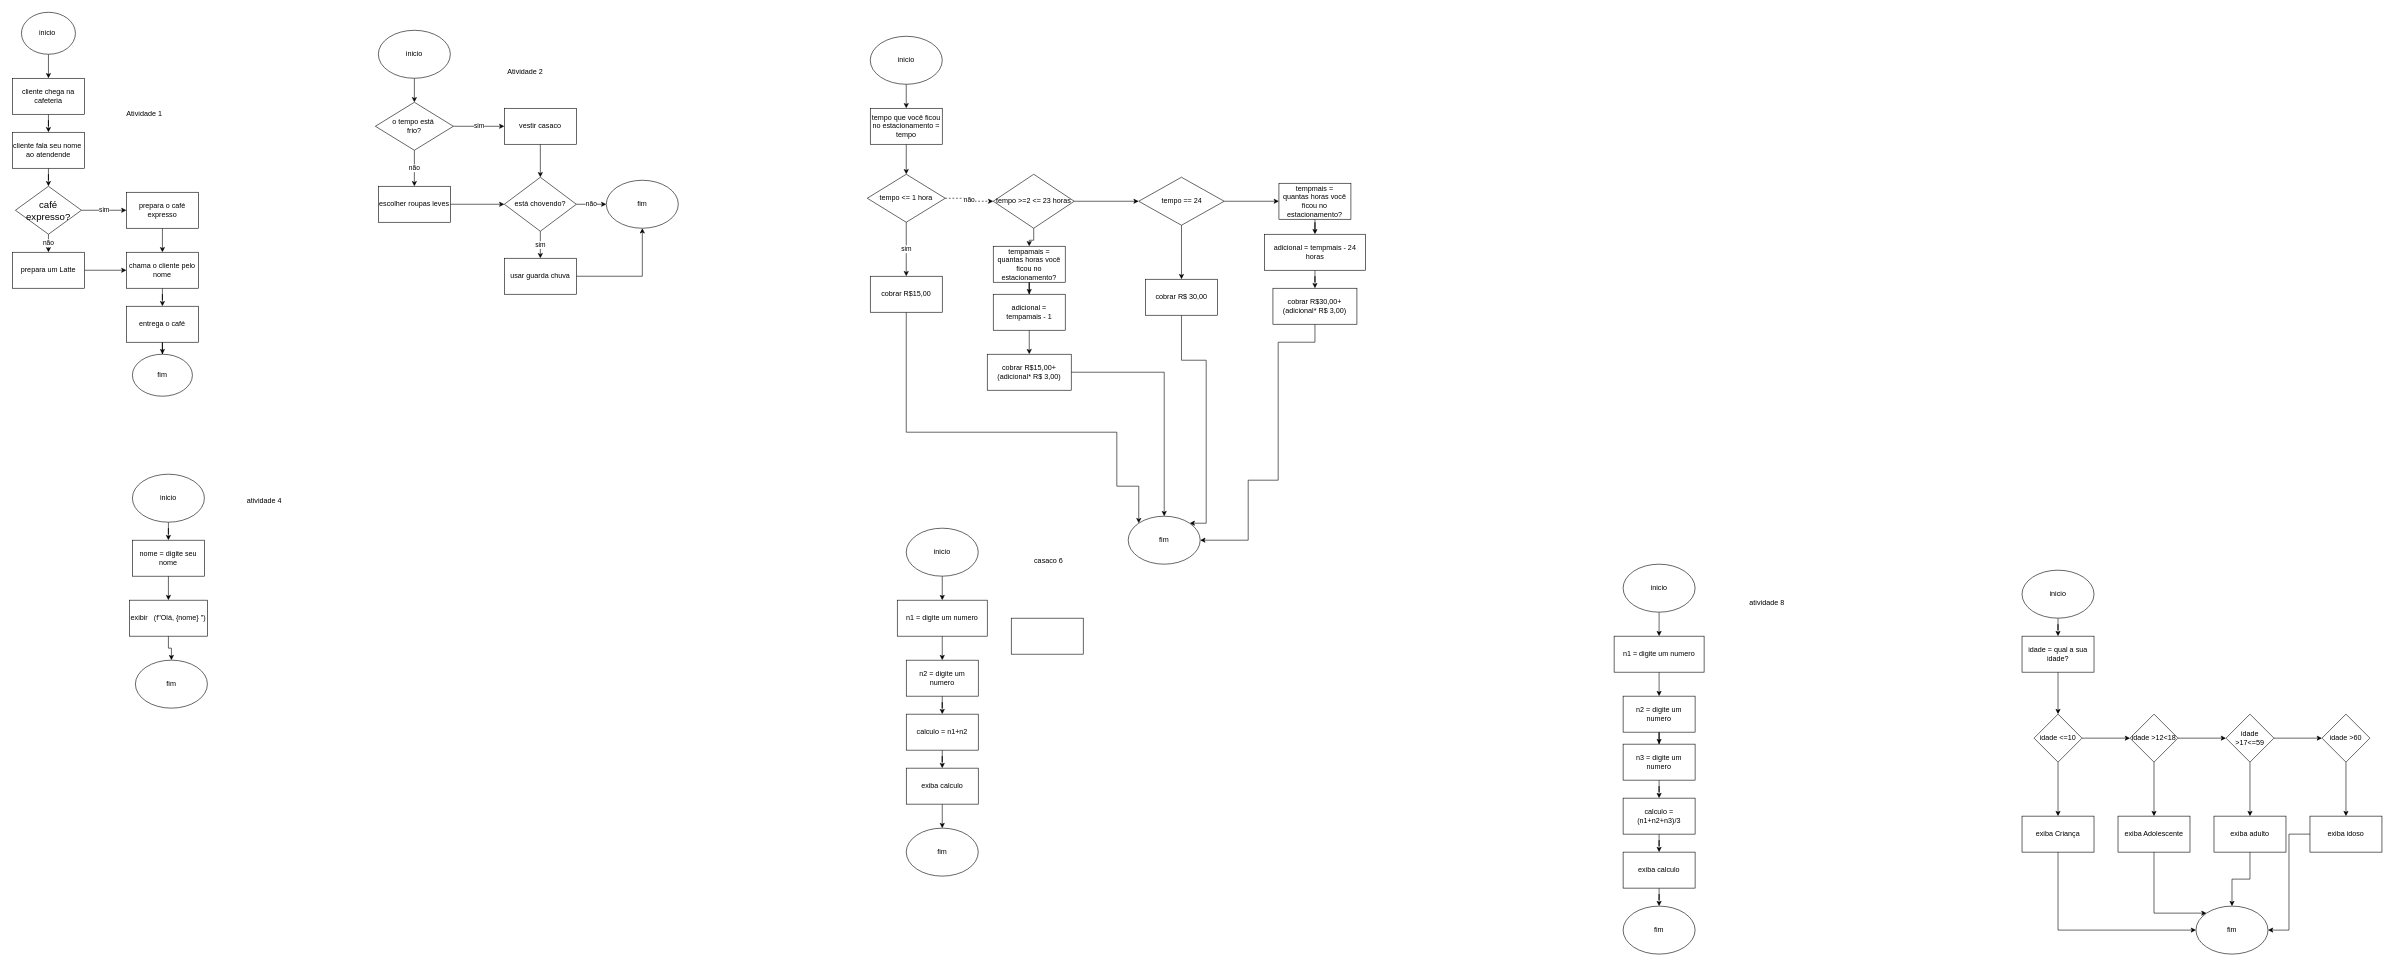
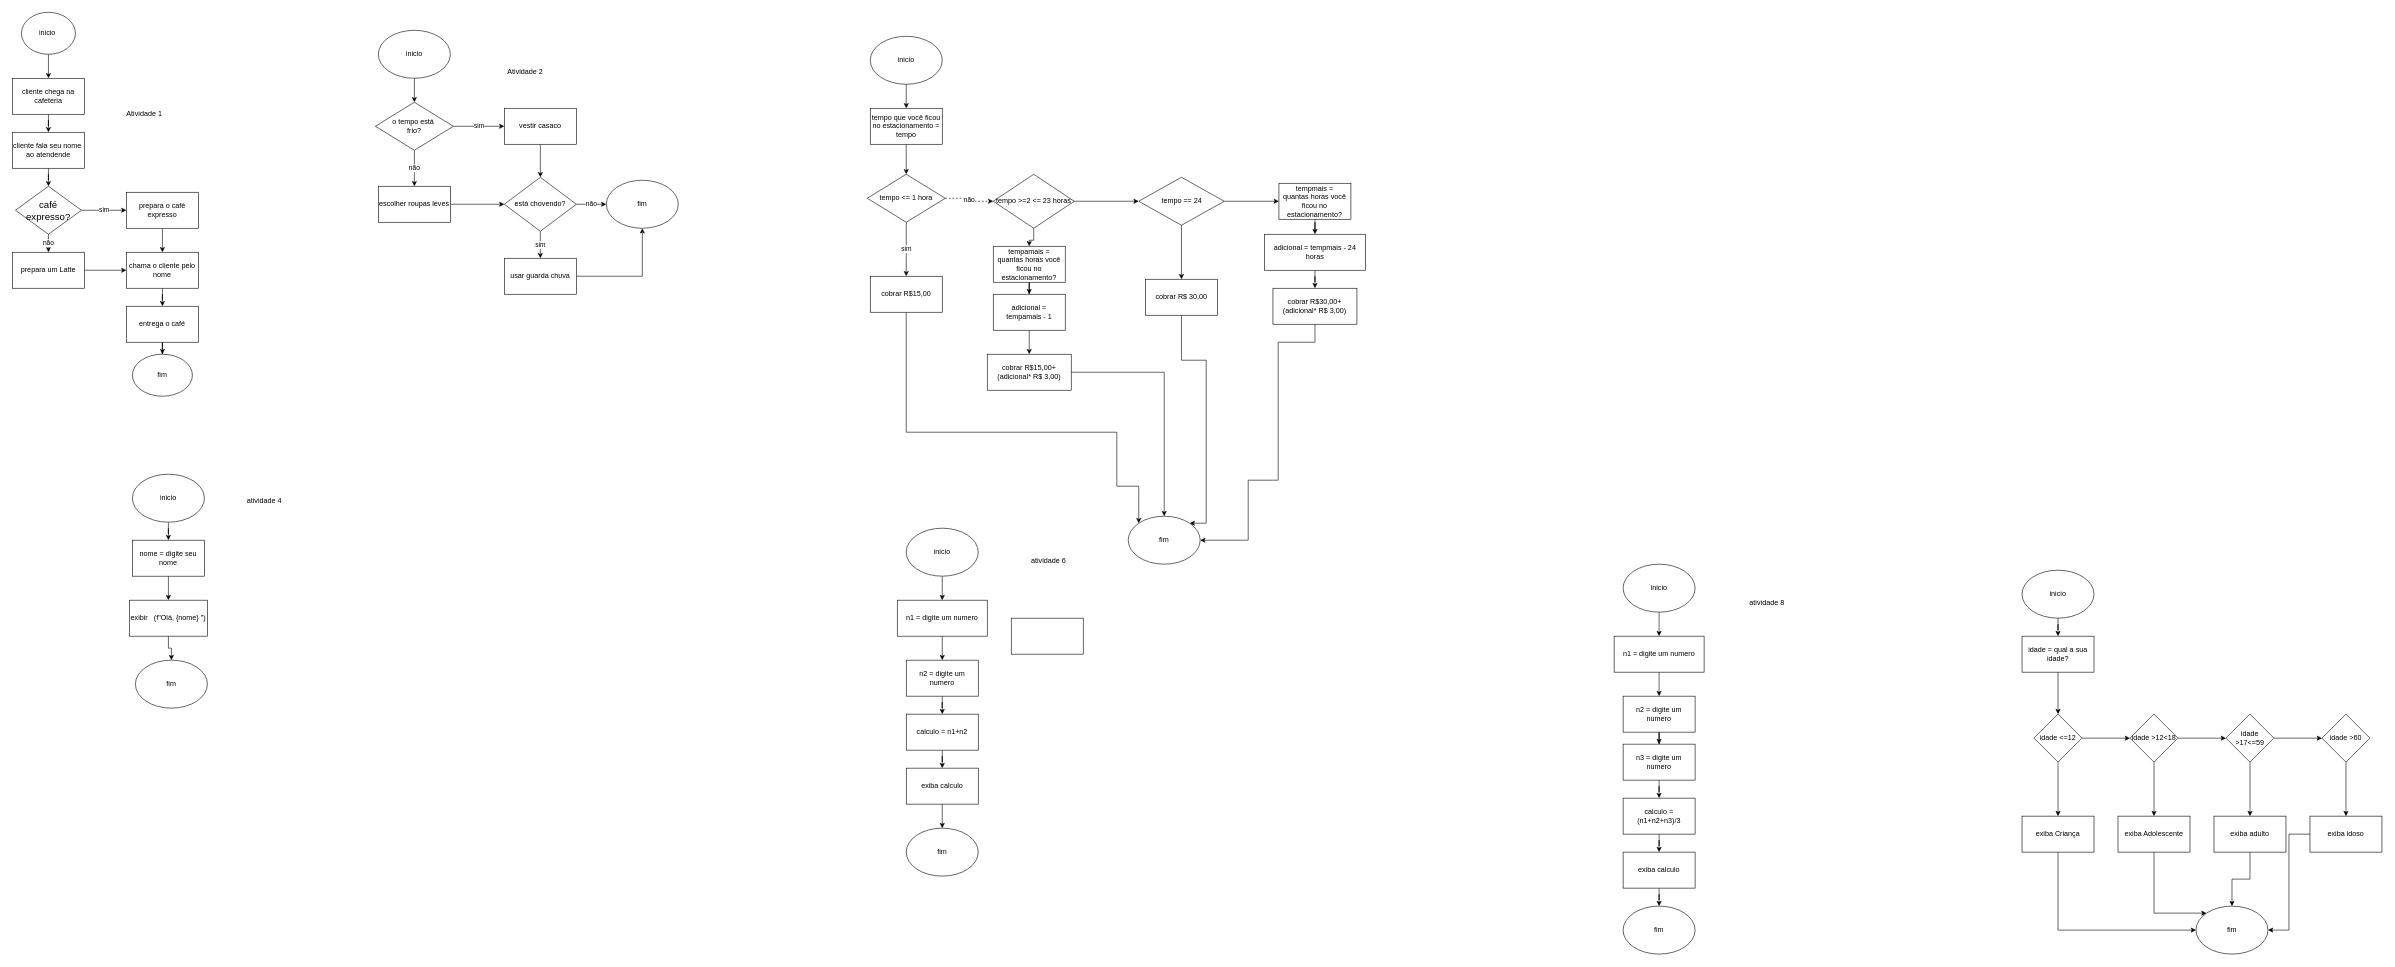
(1049, 561) -> (1049, 561)
(2058, 738) -> (2058, 738)
